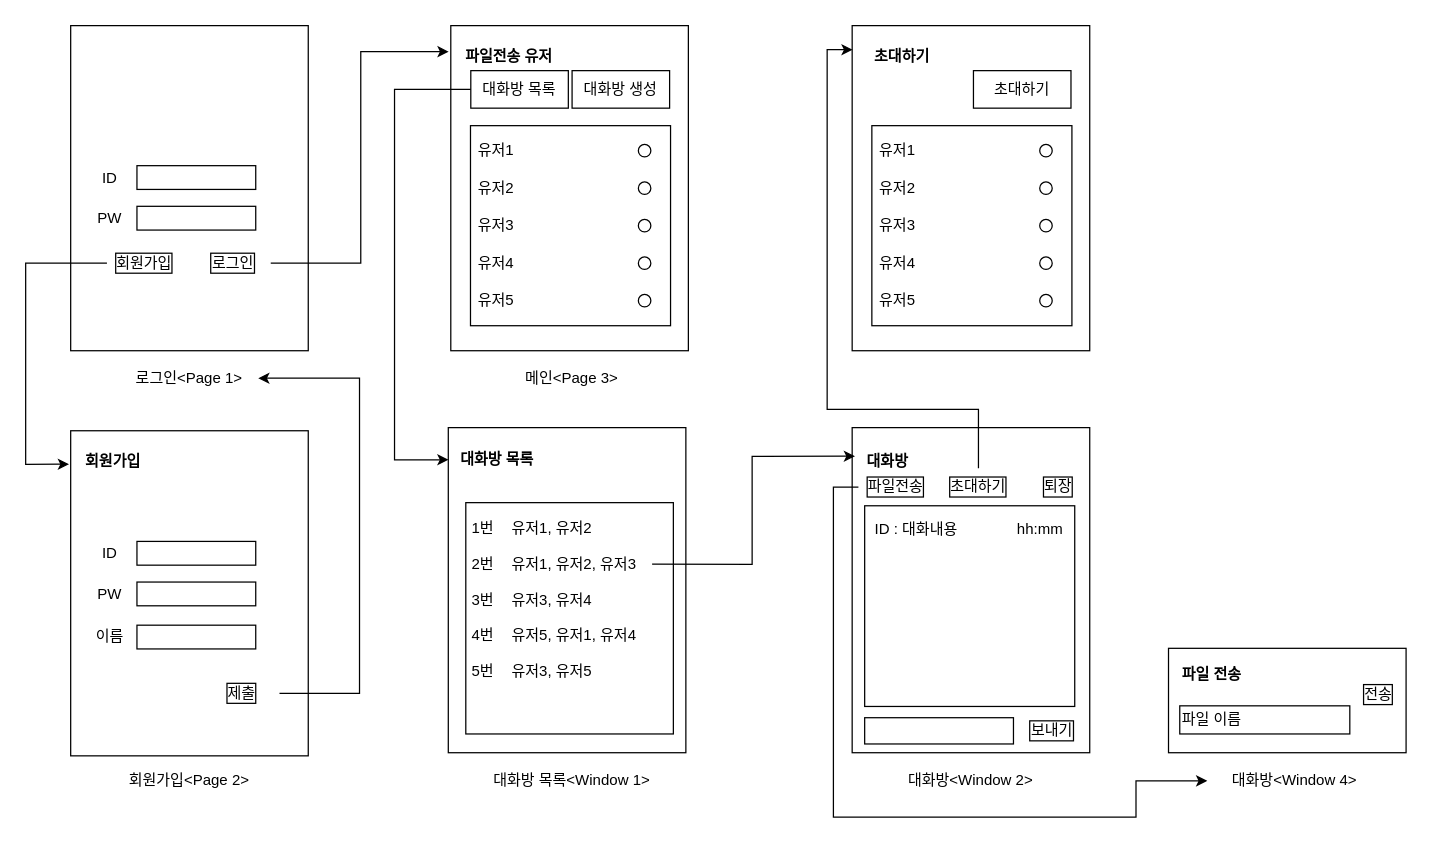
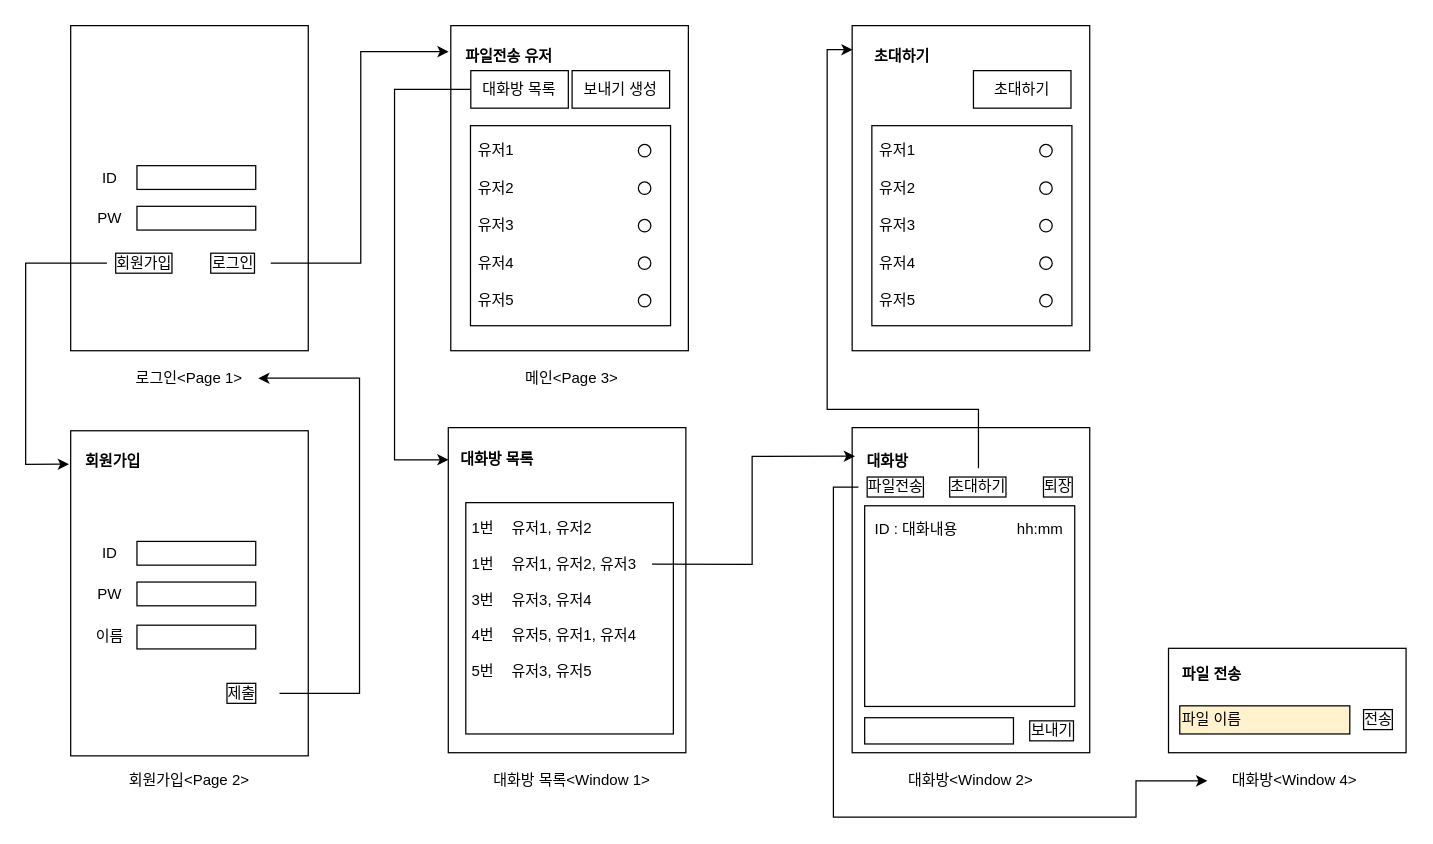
(621, 89) -> (621, 89)
(484, 564) -> (484, 564)
(1378, 694) -> (1378, 719)
(1264, 720) -> (1264, 720)
